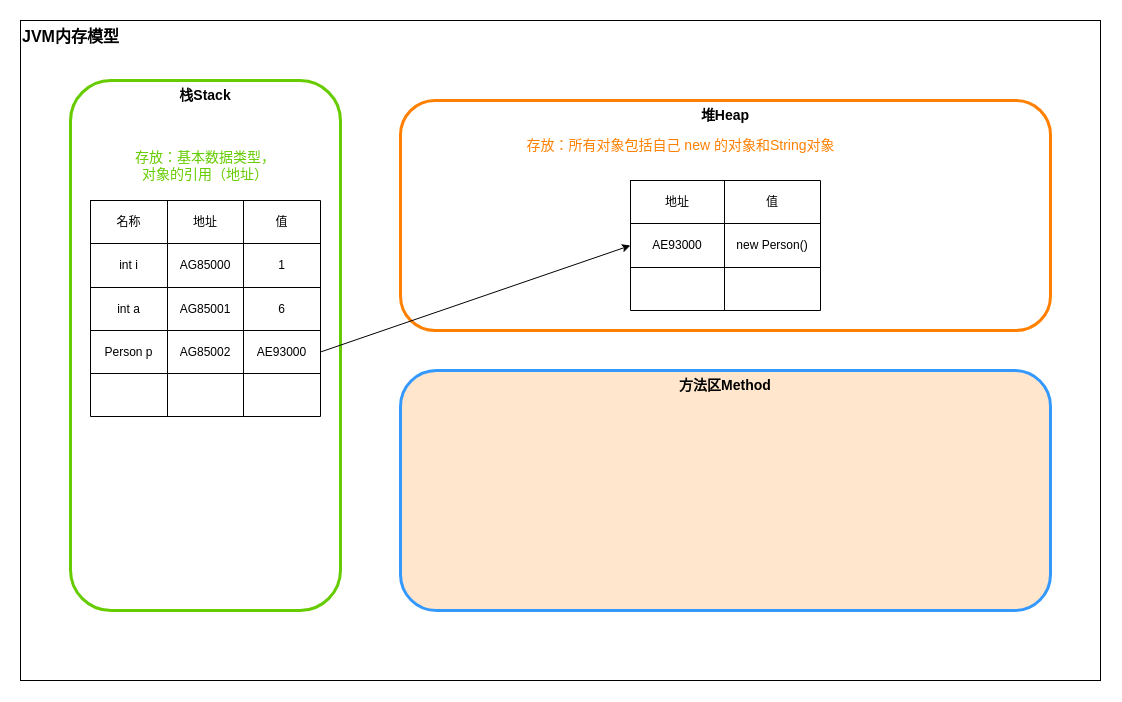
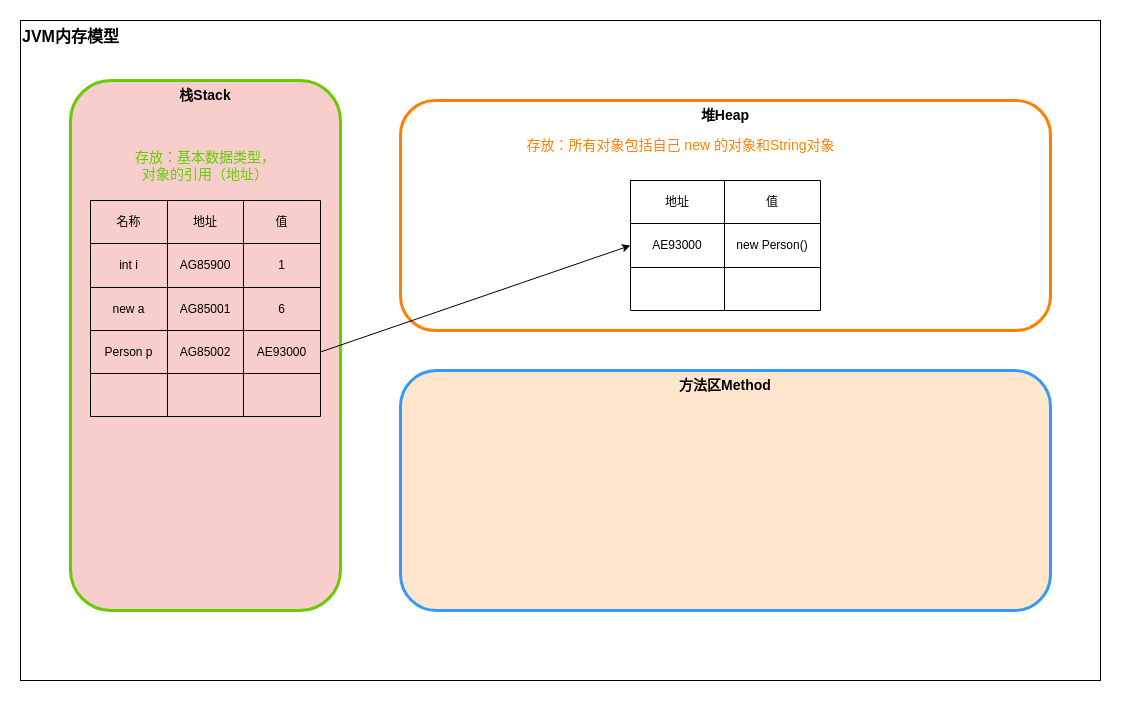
(206, 266) -> (206, 266)
(129, 310) -> (129, 310)
(206, 346) -> (206, 346)
